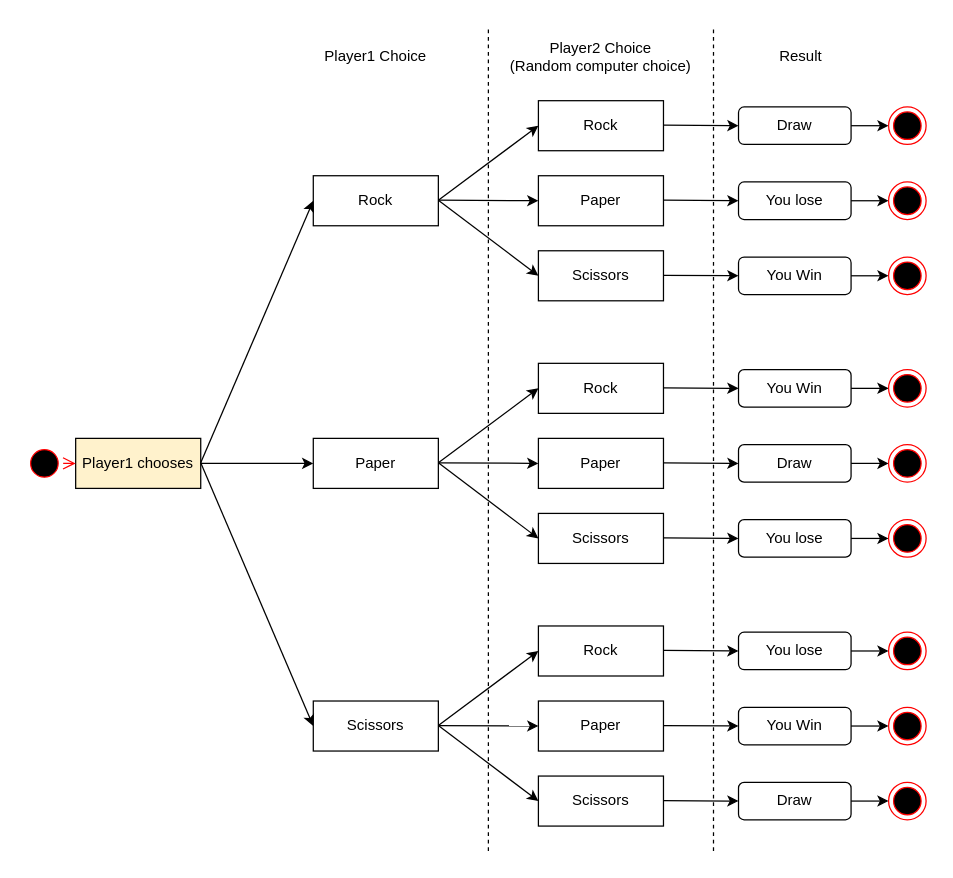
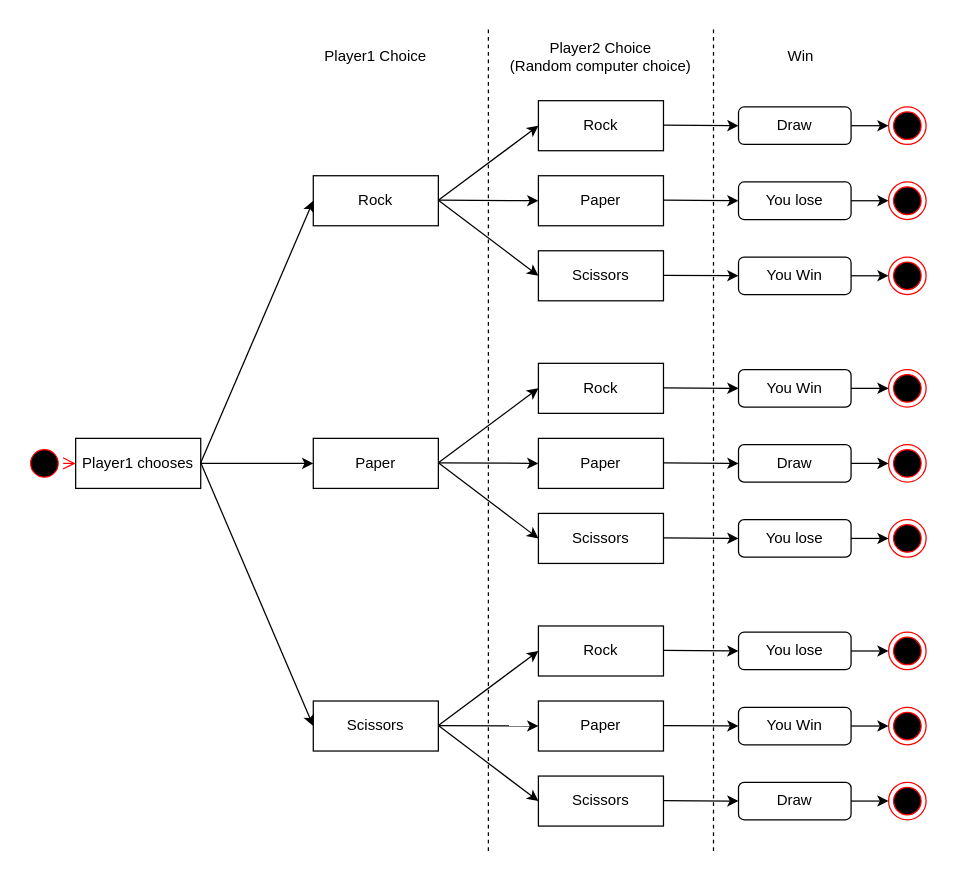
(801, 57) -> (801, 57)
(138, 463) -> (138, 463)
